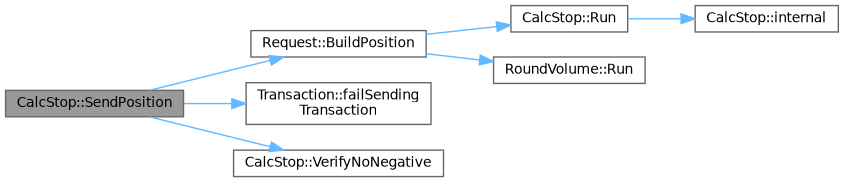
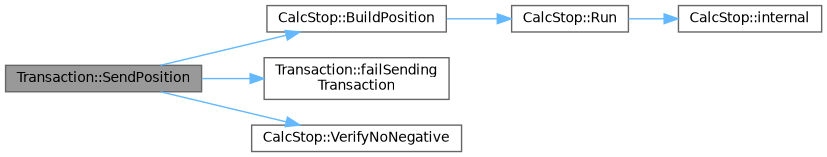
(339, 44) -> (357, 19)
(569, 70) -> none
(95, 104) -> (104, 79)
